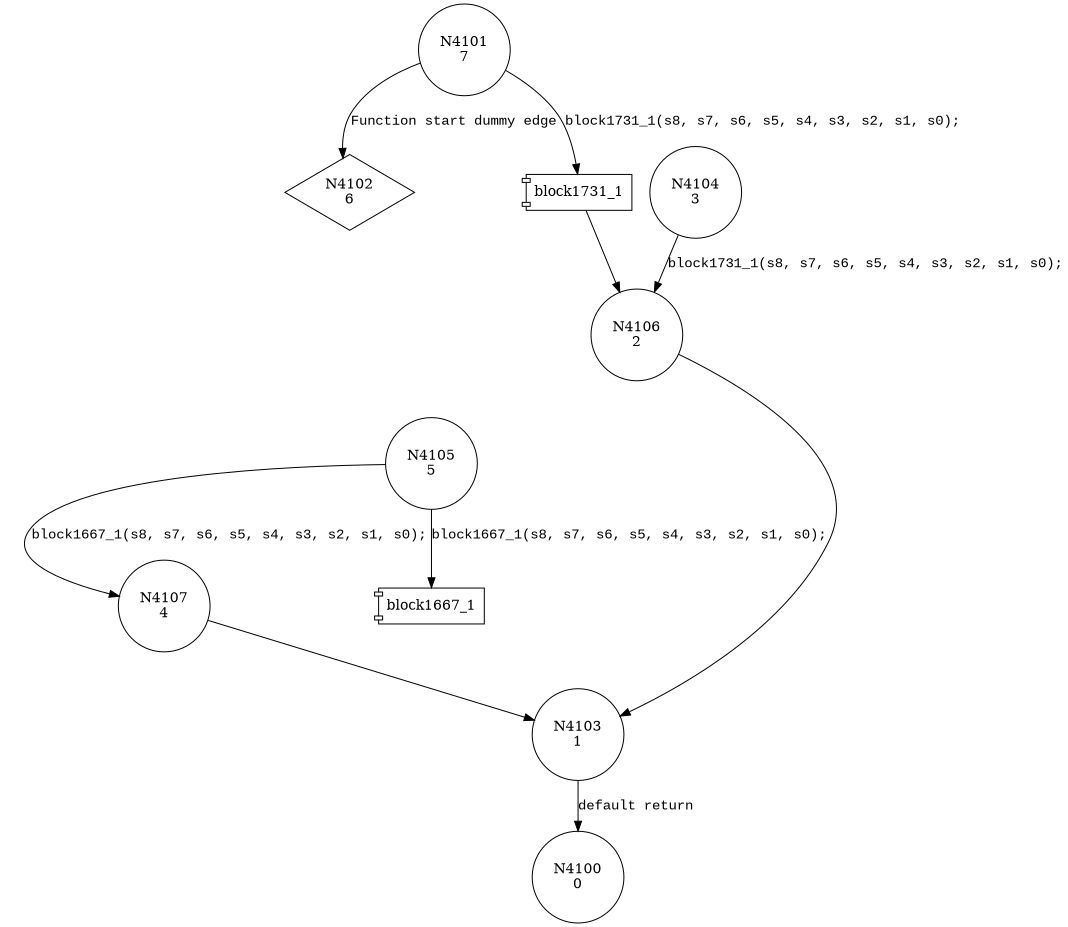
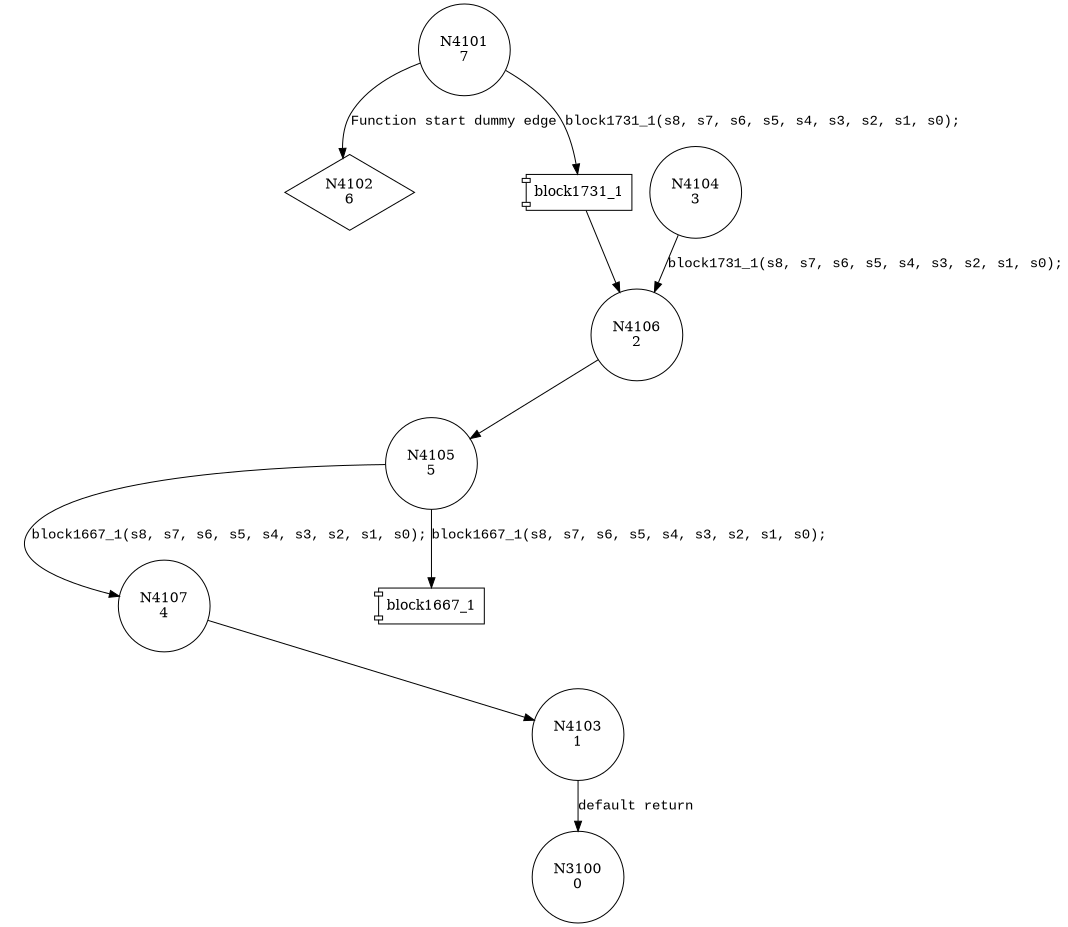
(828, 543) -> (539, 396)
(578, 877) -> (578, 877)
